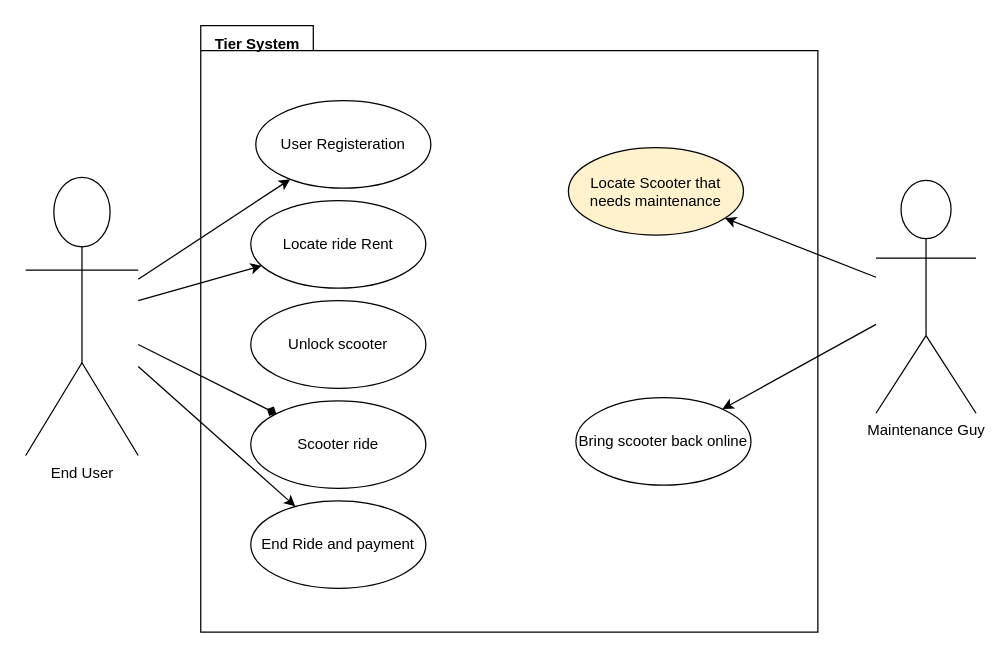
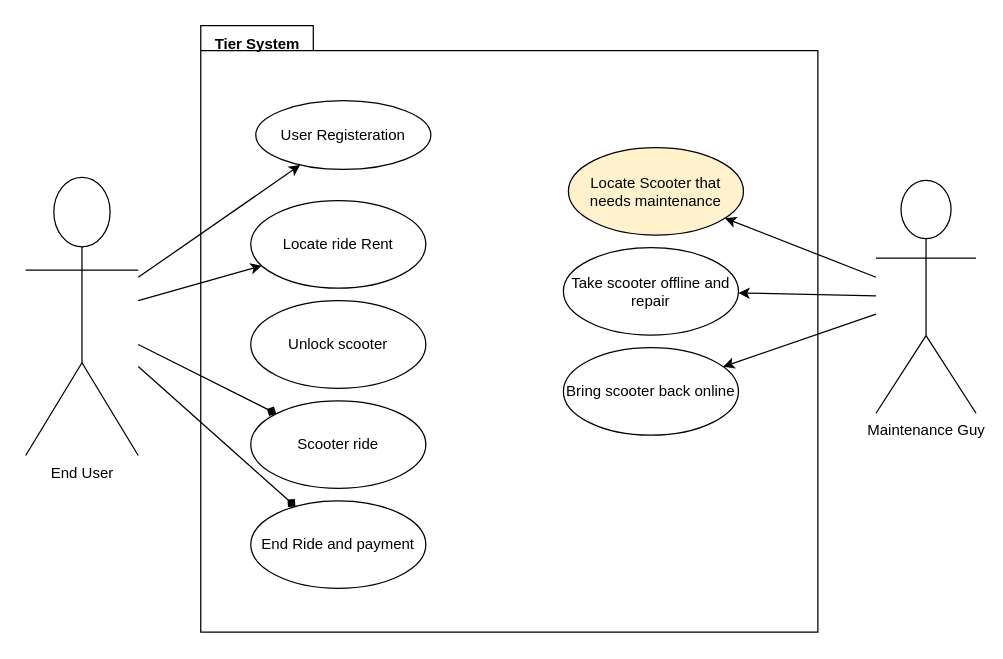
(343, 144) -> (343, 135)
none -> (651, 291)
none -> (811, 294)
(663, 441) -> (651, 391)
(288, 500) -> (287, 499)
